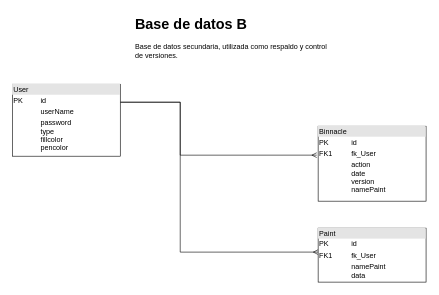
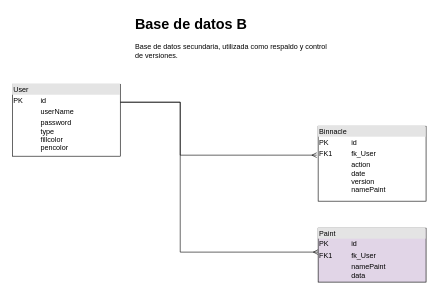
(372, 255) -> (372, 255)
